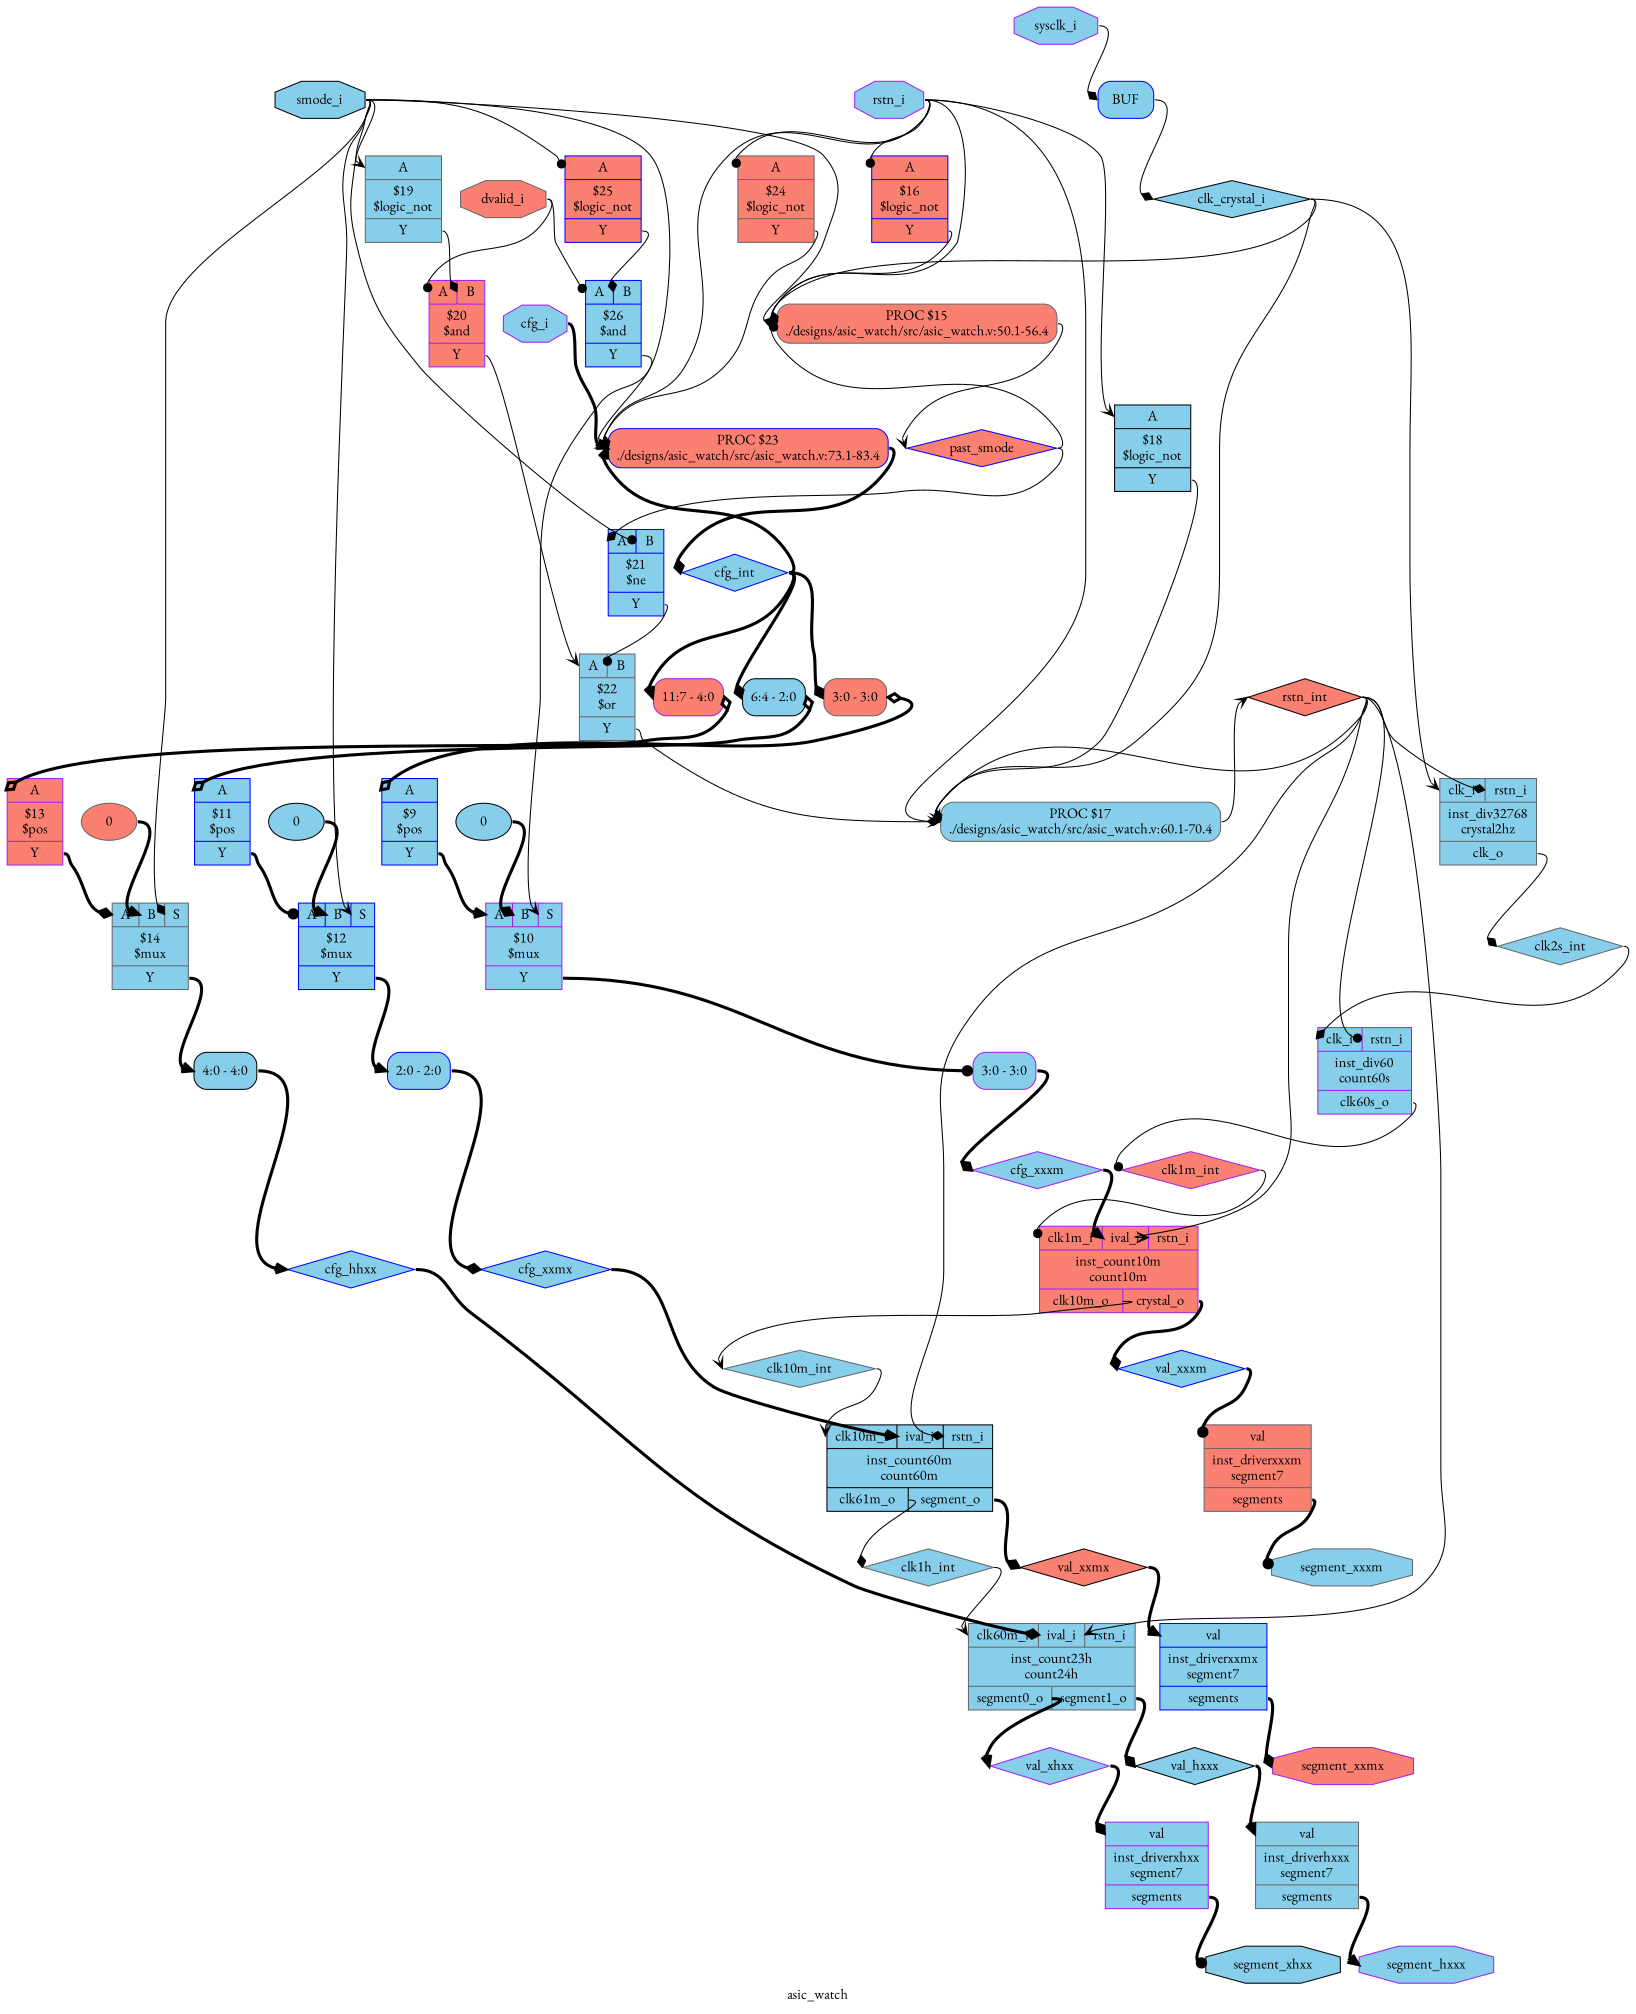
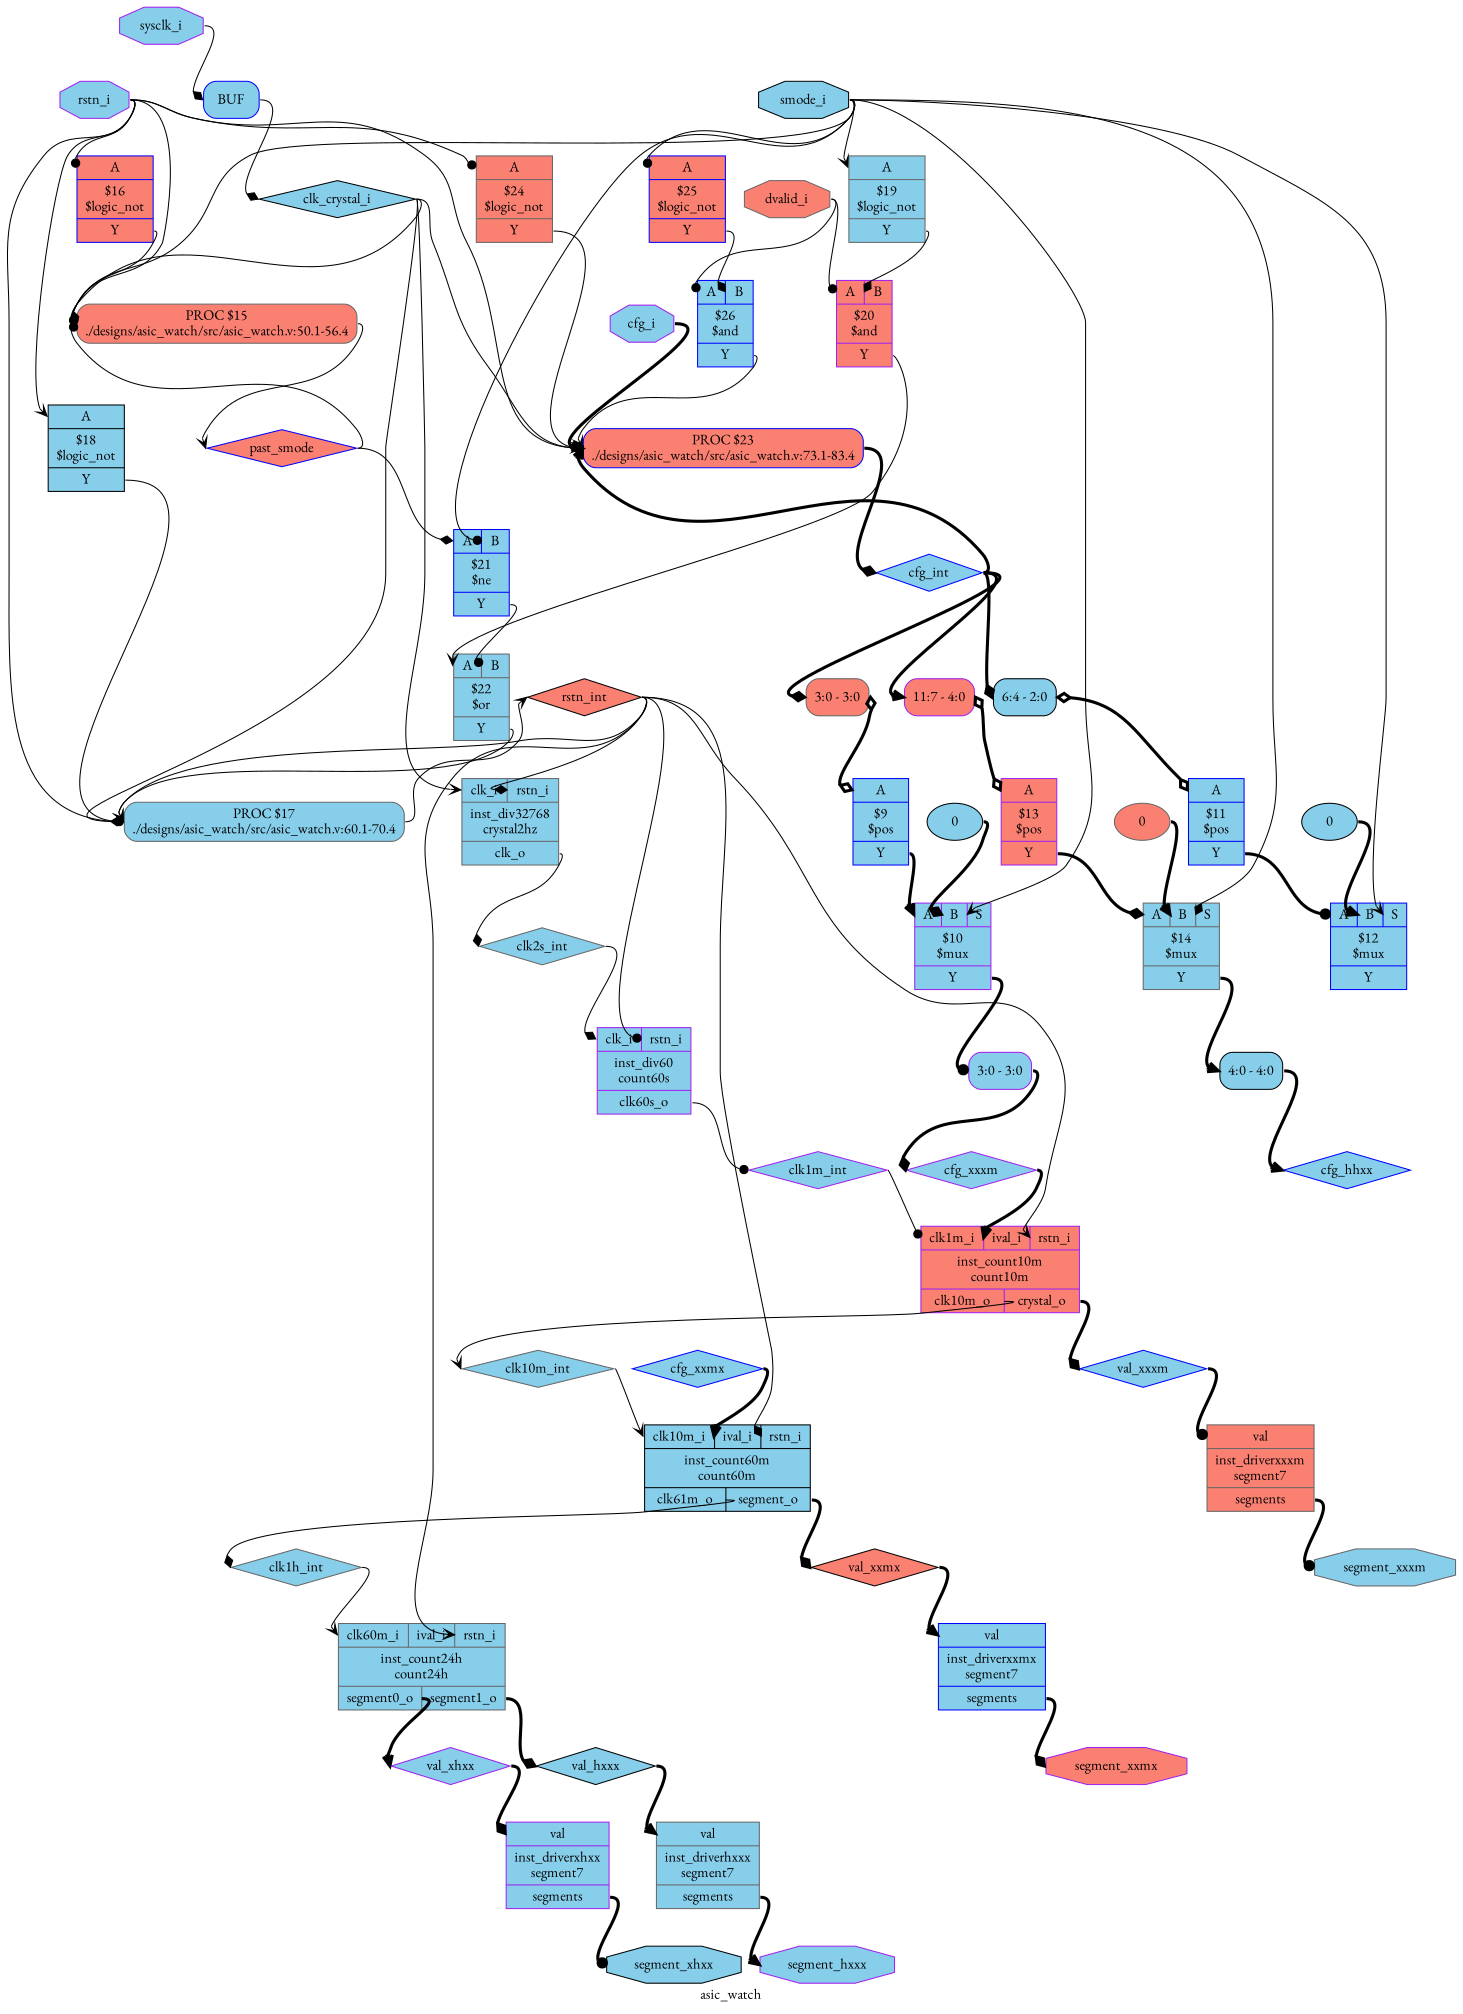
none -> (470, 339)
(419, 1071) -> none
(1191, 1170) -> (818, 1170)
(695, 1495) -> none
(1052, 1659) -> (422, 1659)
